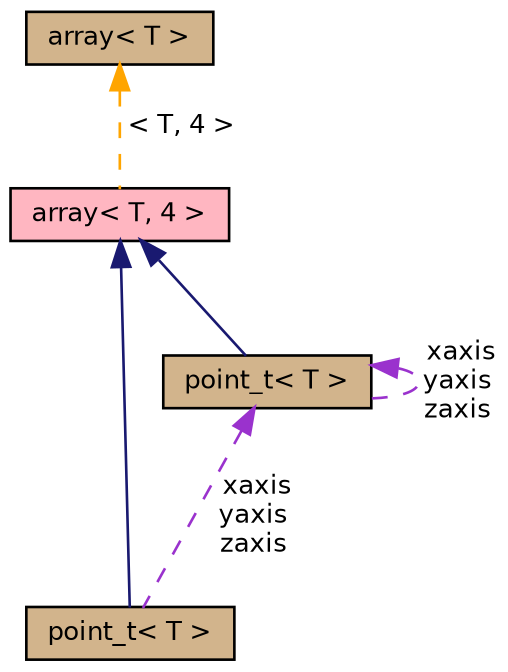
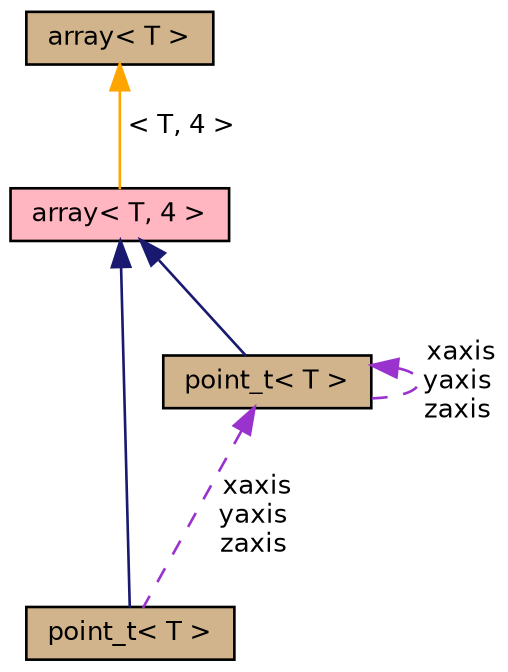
(120, 140) -> (120, 140)
